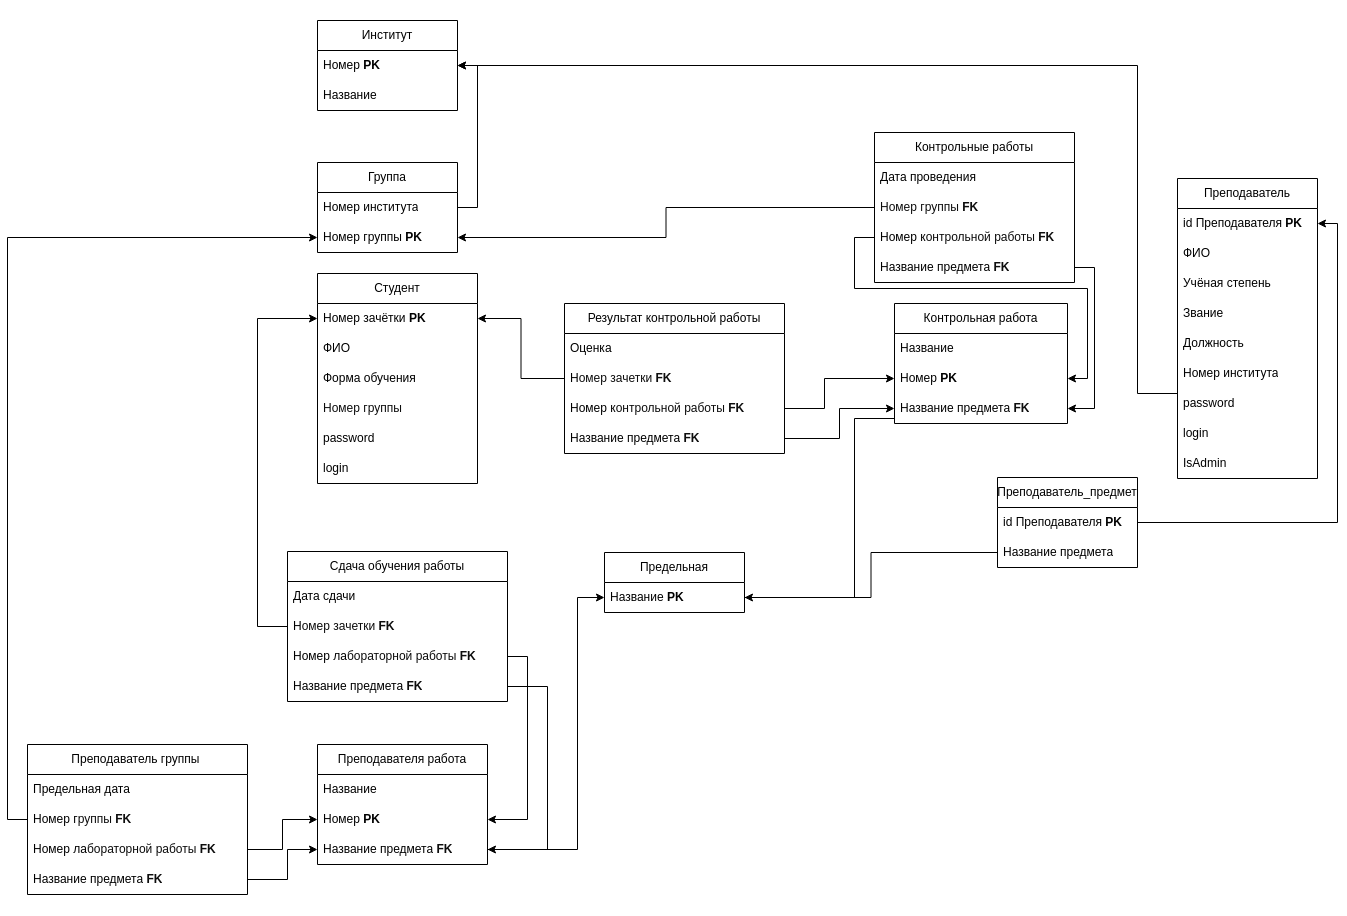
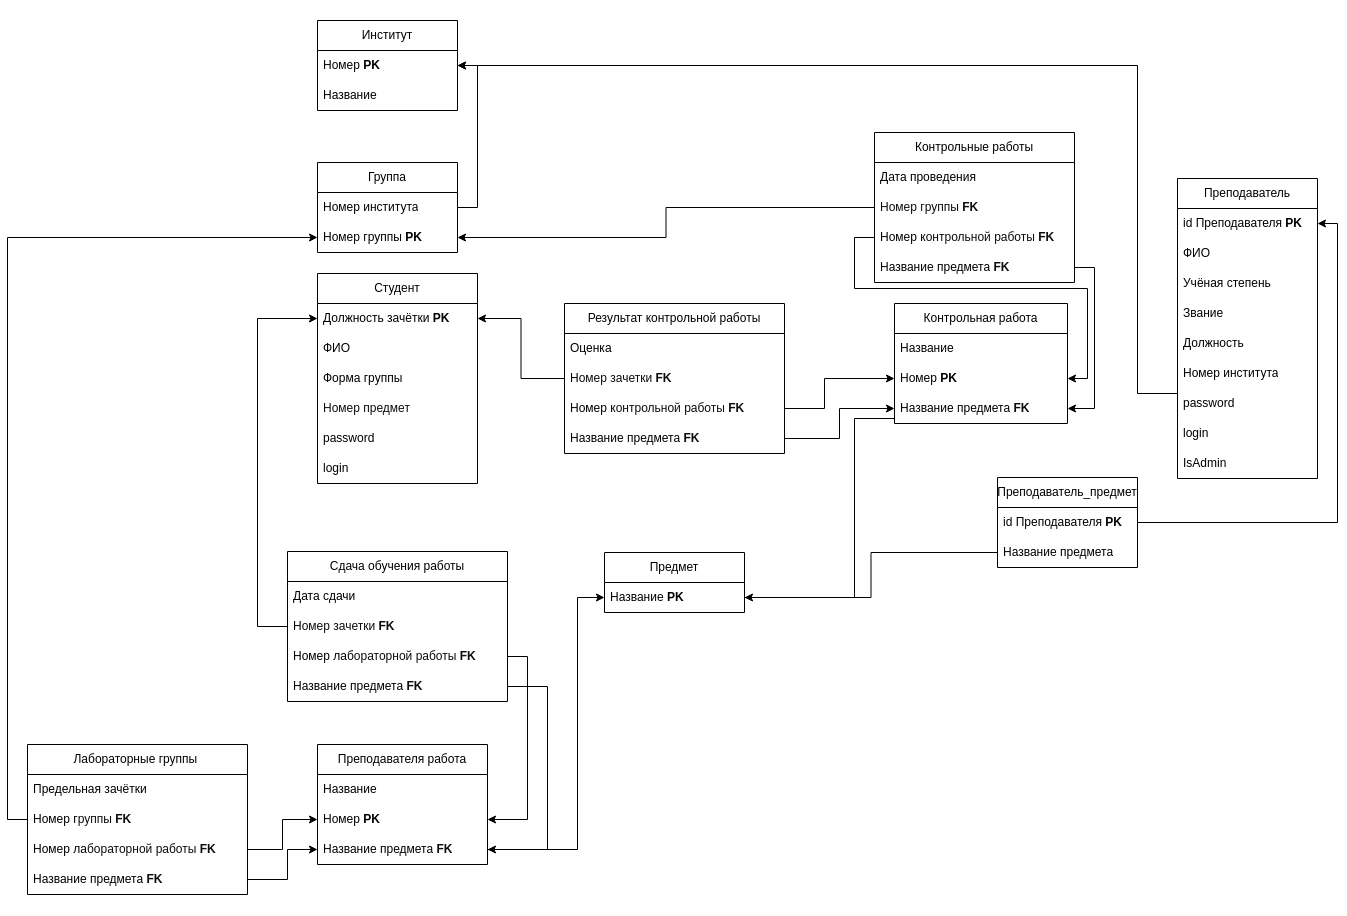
(374, 319) -> (388, 319)
(369, 379) -> (362, 379)
(362, 409) -> (366, 409)
(675, 568) -> (675, 568)
(138, 760) -> (138, 760)
(82, 790) -> (92, 790)
